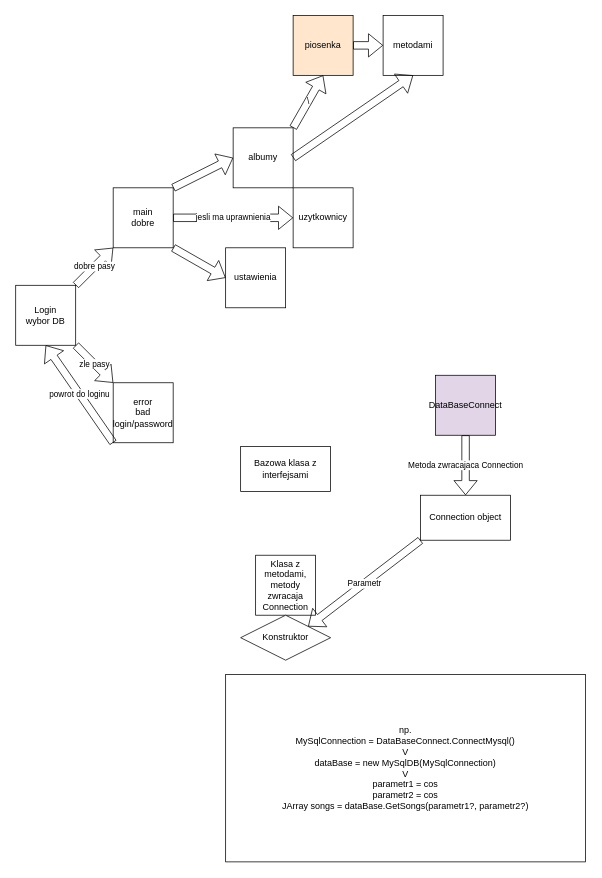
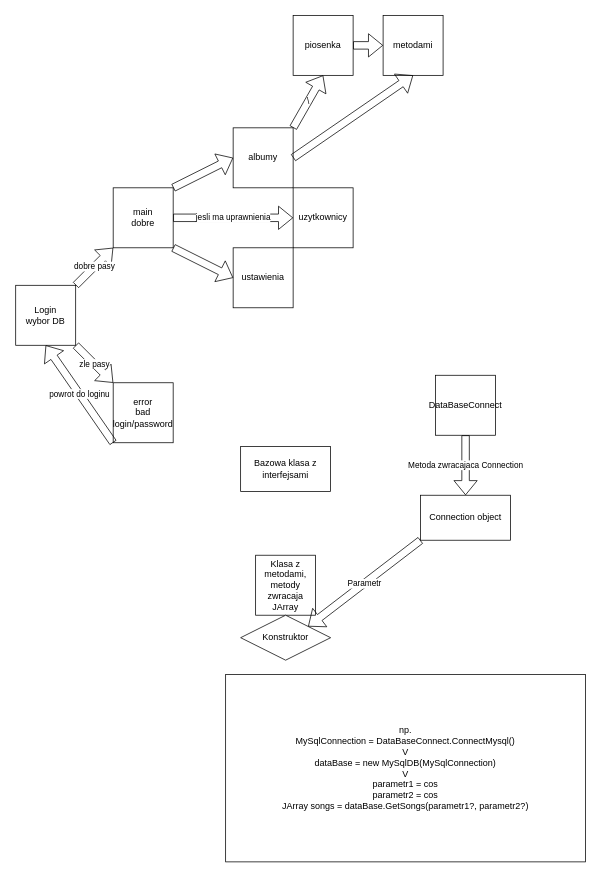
(323, 45) -> (323, 45)
(255, 278) -> (263, 278)
(465, 405) -> (465, 405)
(285, 585) -> (285, 585)
